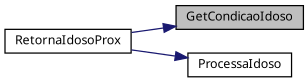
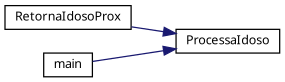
(240, 17) -> none
none -> (68, 65)
